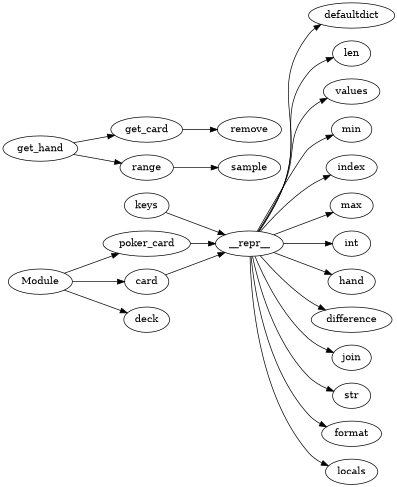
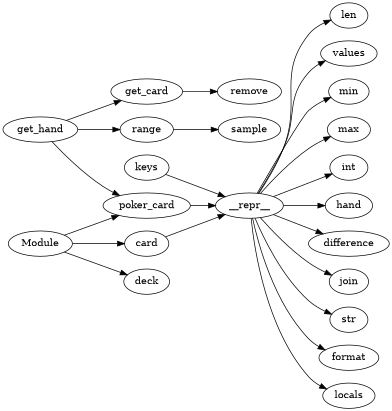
(352, 15) -> none
(352, 168) -> none
none -> (81, 169)
